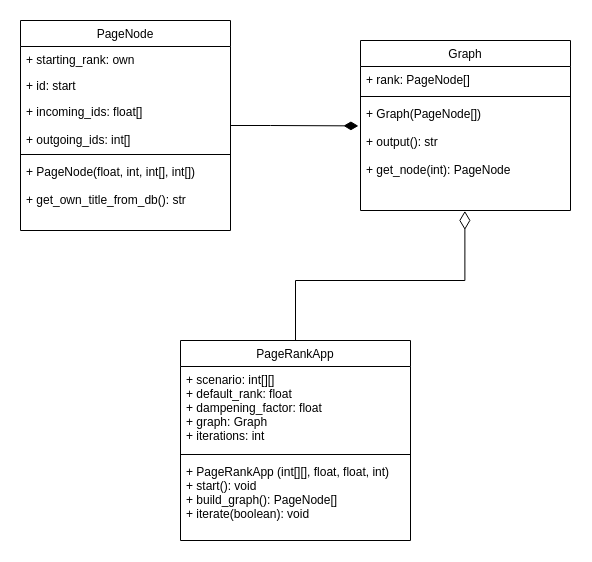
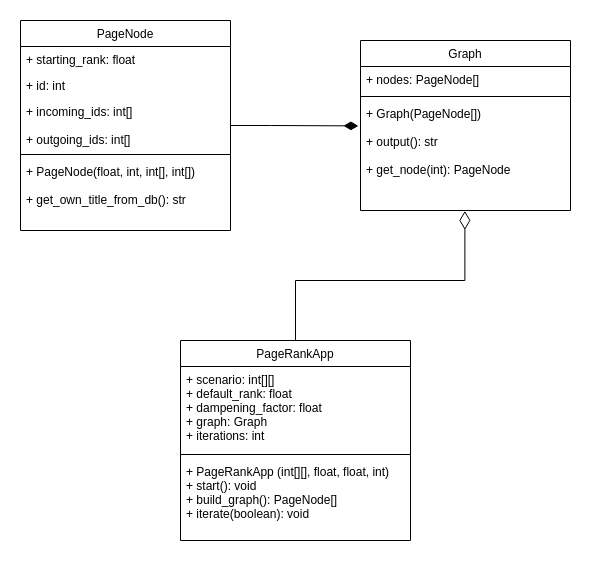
(87, 60) -> (92, 60)
(422, 80) -> (425, 80)
(57, 86) -> (48, 86)
(92, 112) -> (86, 112)
